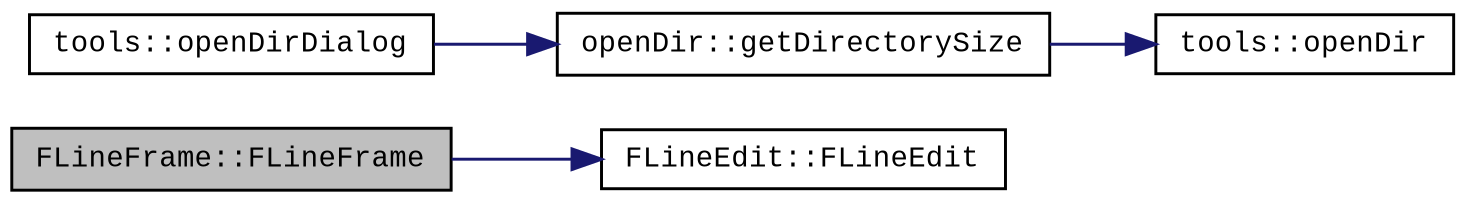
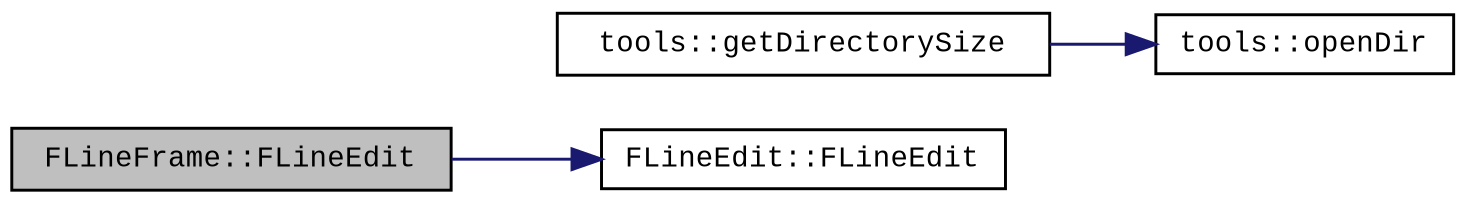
(231, 44) -> none
(803, 44) -> (803, 44)
(231, 159) -> (231, 159)
